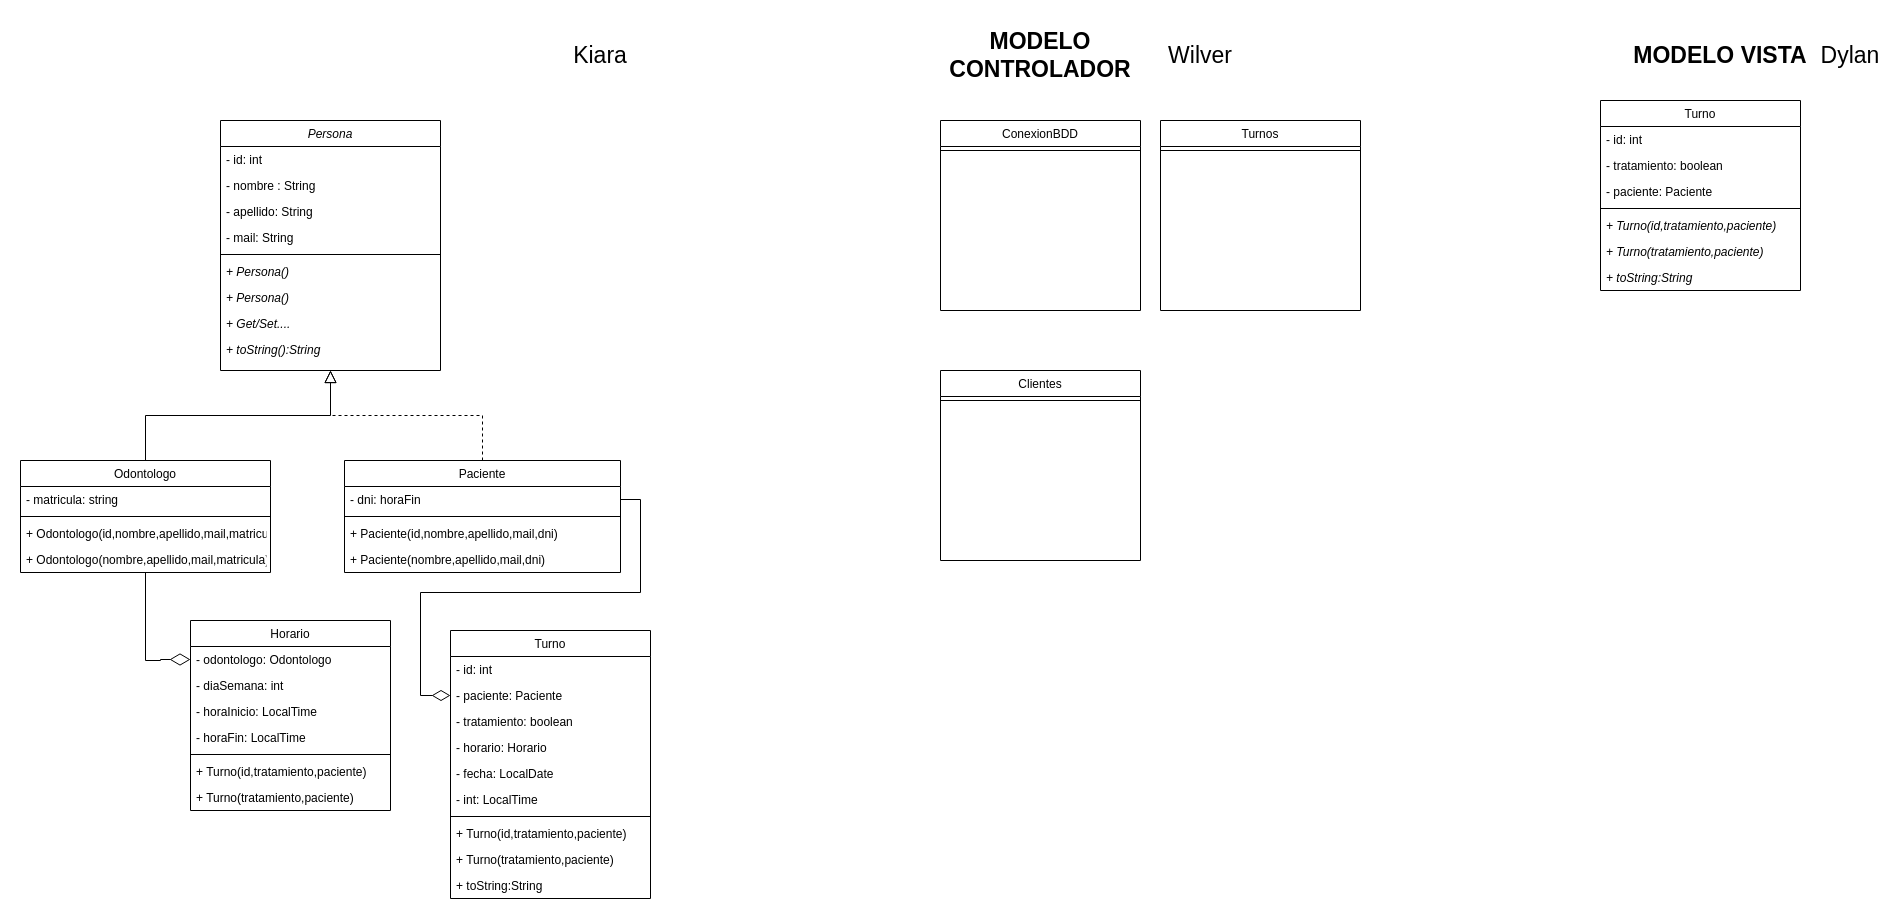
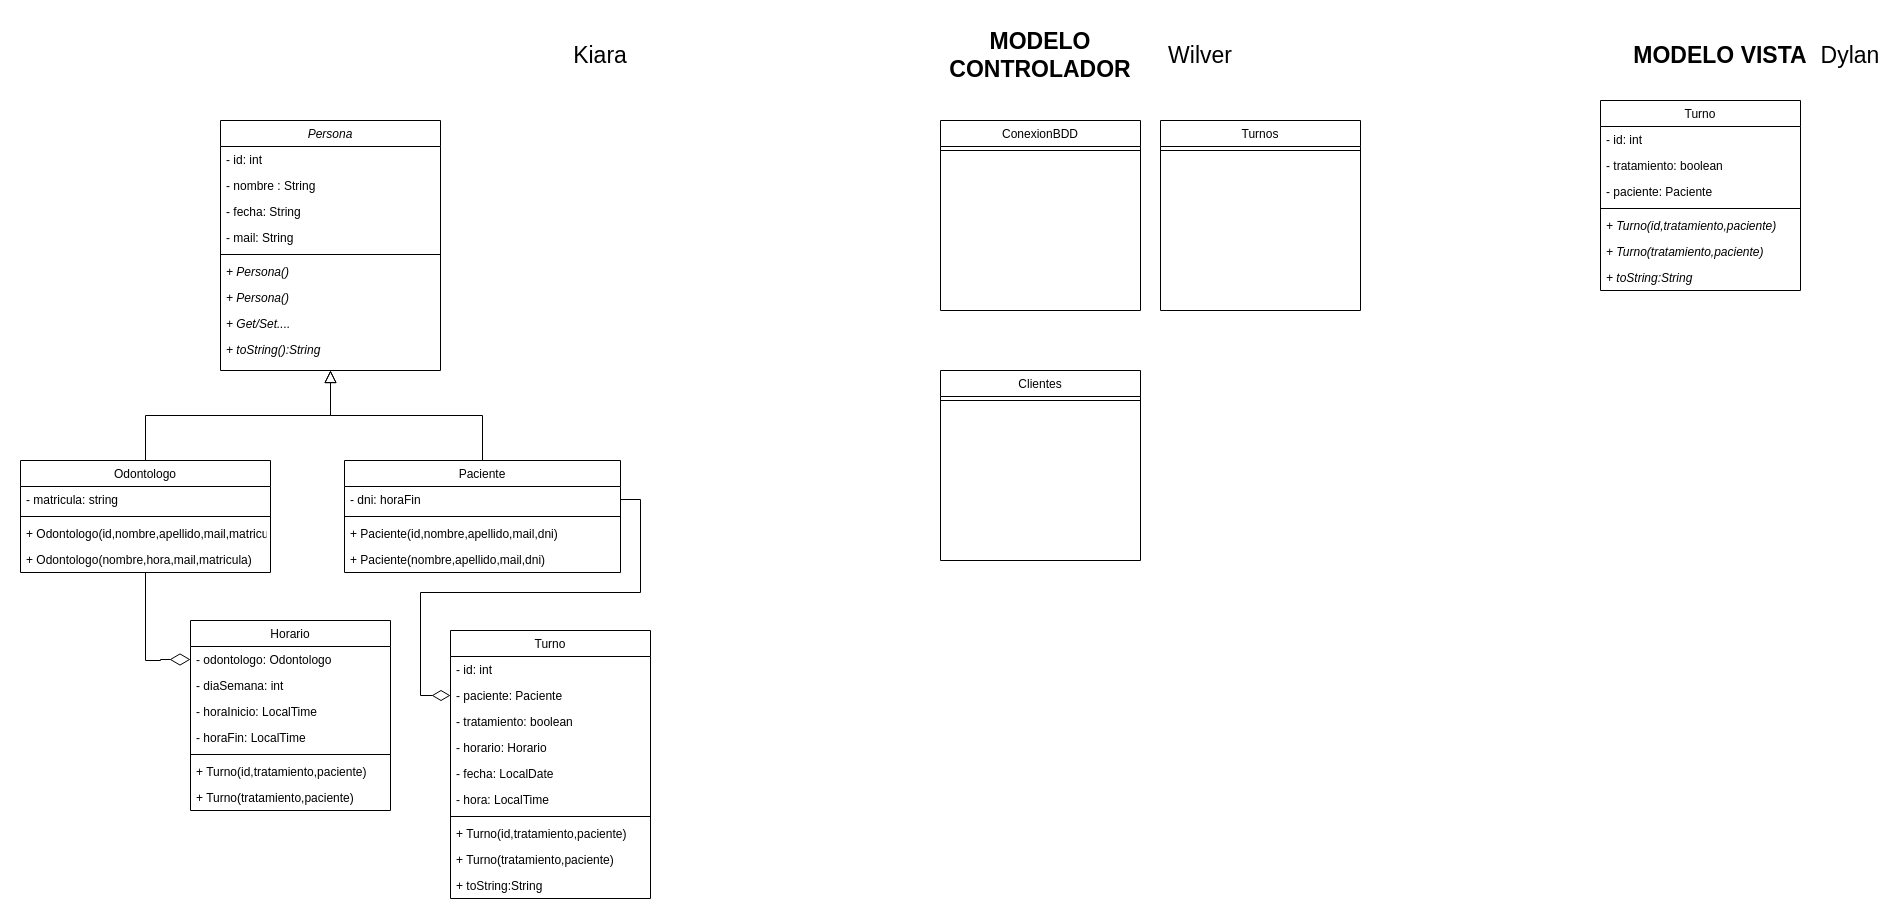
(276, 212) -> (270, 212)
(429, 416) -> (429, 416)
(155, 560) -> (146, 560)
(500, 800) -> (505, 800)
